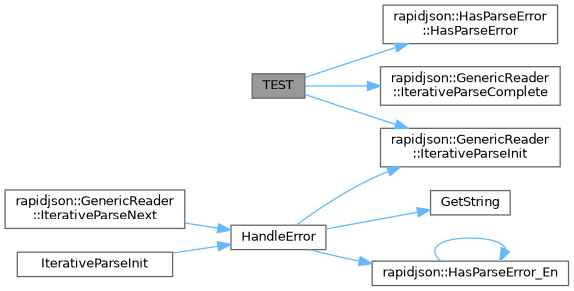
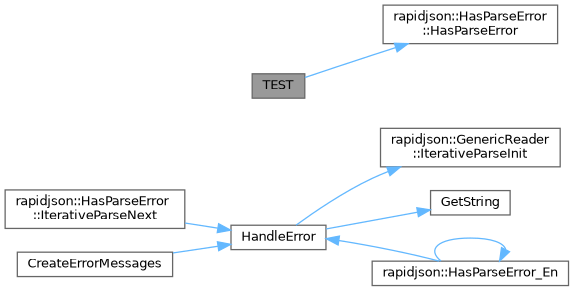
(470, 86) -> none
(350, 110) -> none
(95, 209) -> (95, 209)
(334, 256) -> (389, 250)
(95, 264) -> (95, 264)
